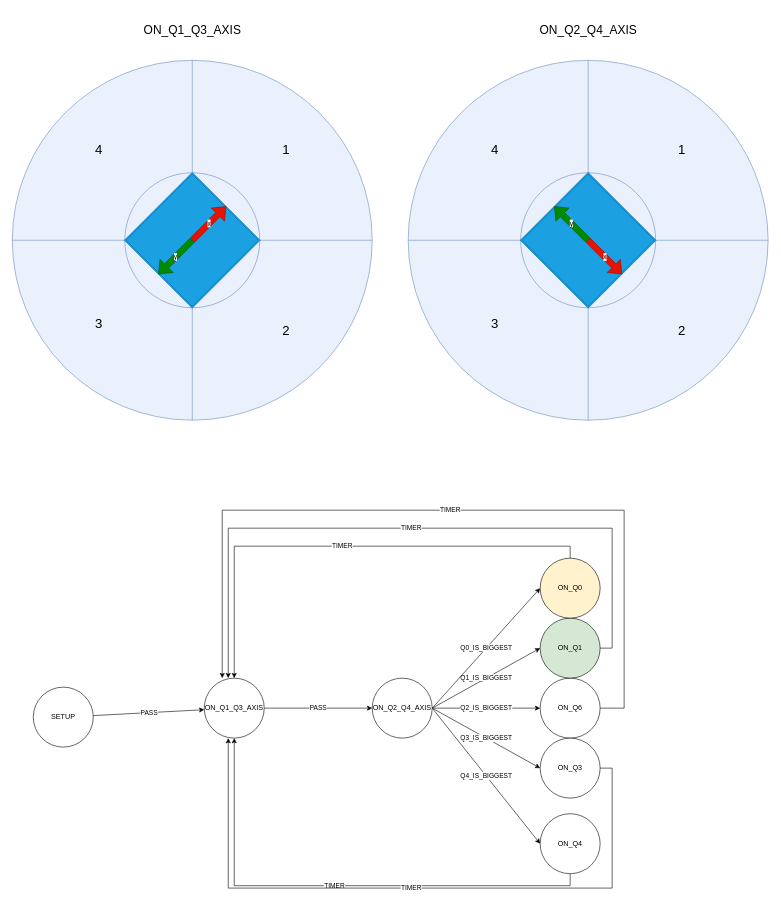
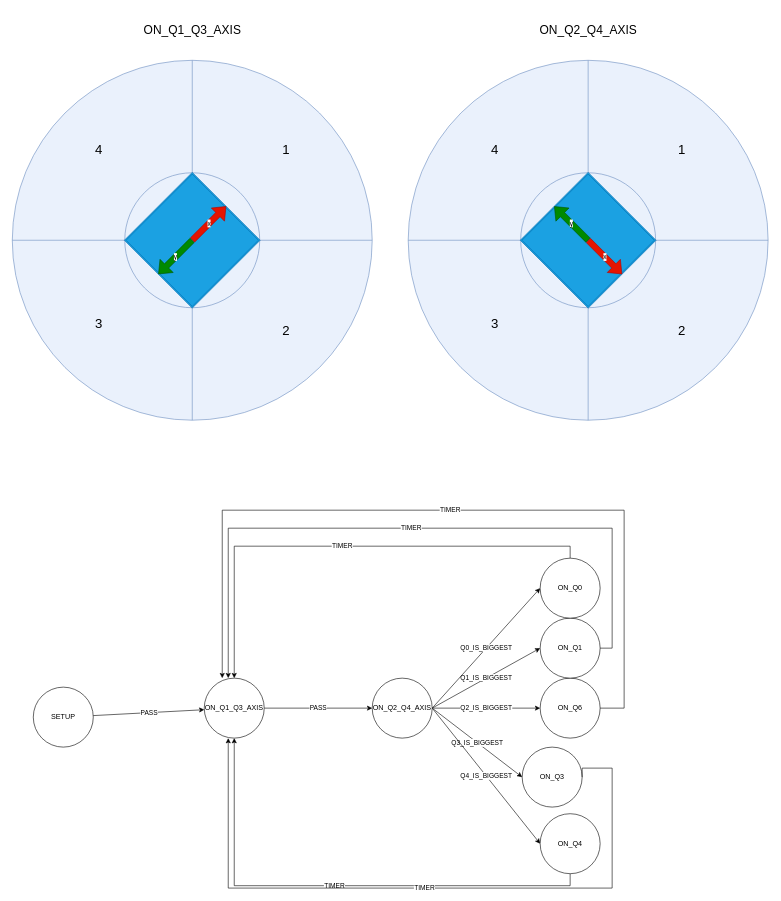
(570, 588) -> (570, 588)
(570, 648) -> (570, 648)
(570, 768) -> (552, 777)
